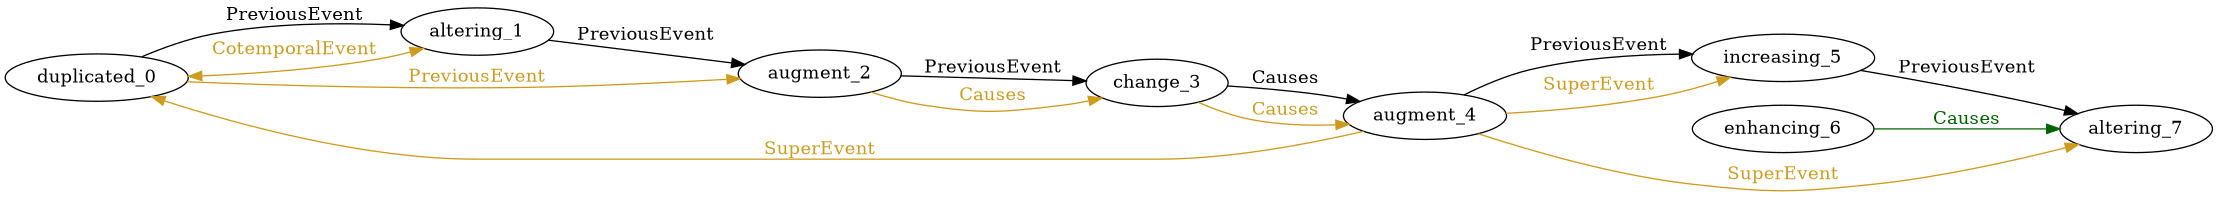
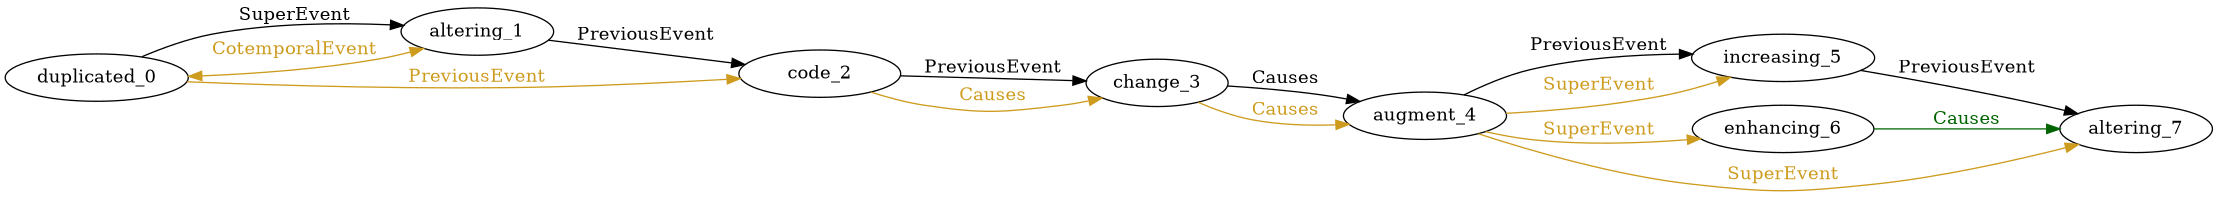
(295, 15) -> (295, 15)
(820, 74) -> (820, 74)
(762, 159) -> (1586, 143)
